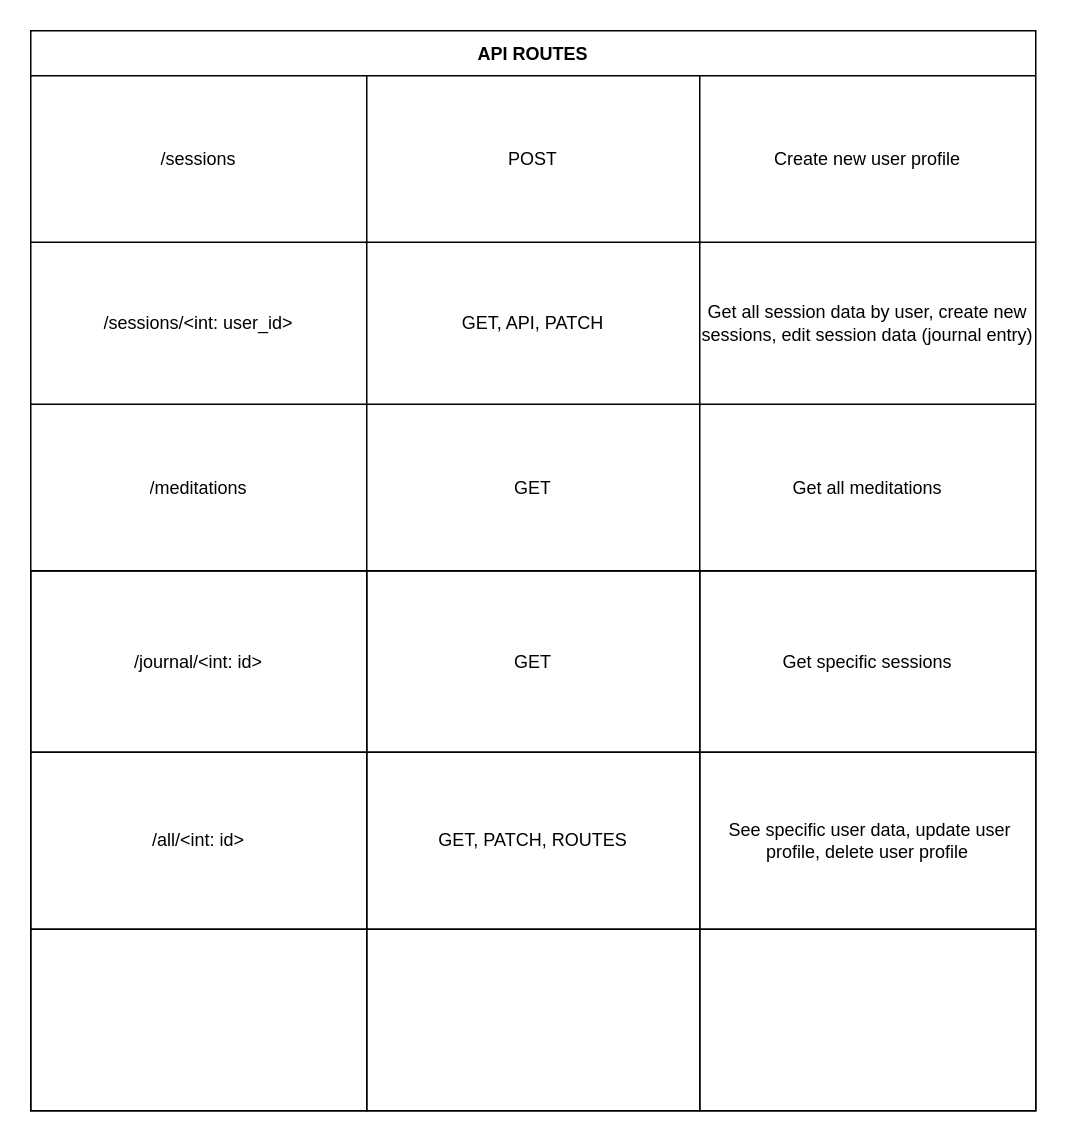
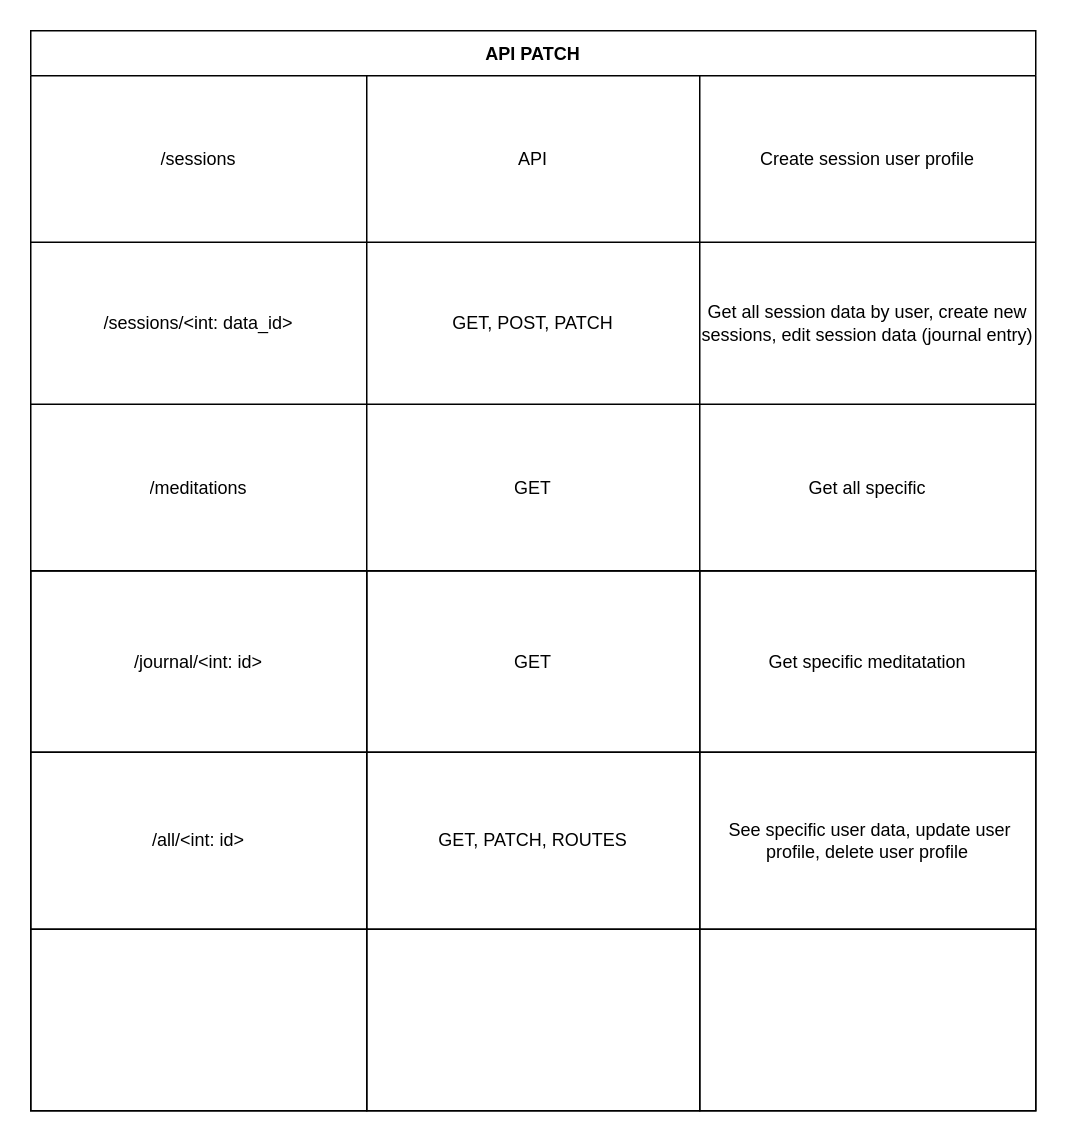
(533, 54) -> (533, 54)
(533, 160) -> (533, 160)
(868, 160) -> (868, 160)
(199, 323) -> (199, 323)
(533, 323) -> (533, 323)
(868, 488) -> (868, 488)
(868, 662) -> (868, 662)
